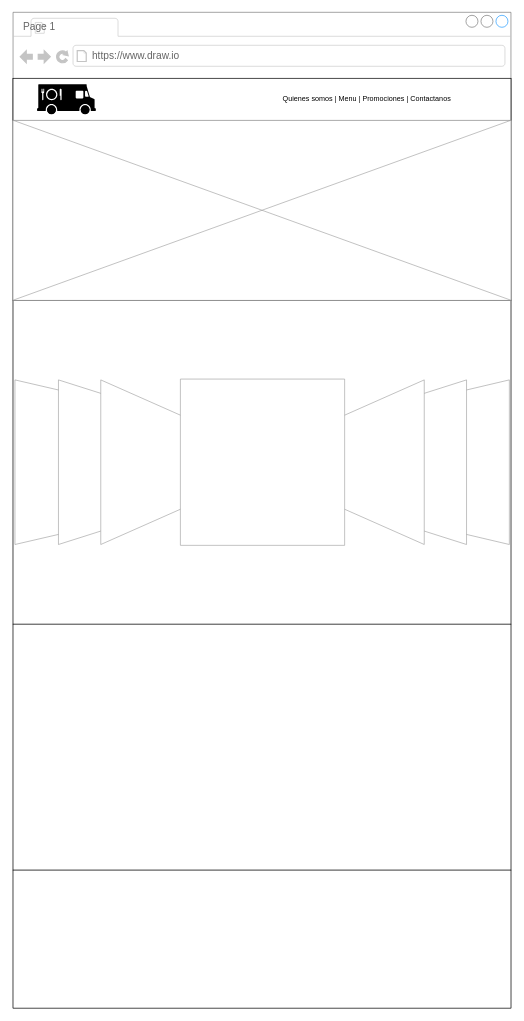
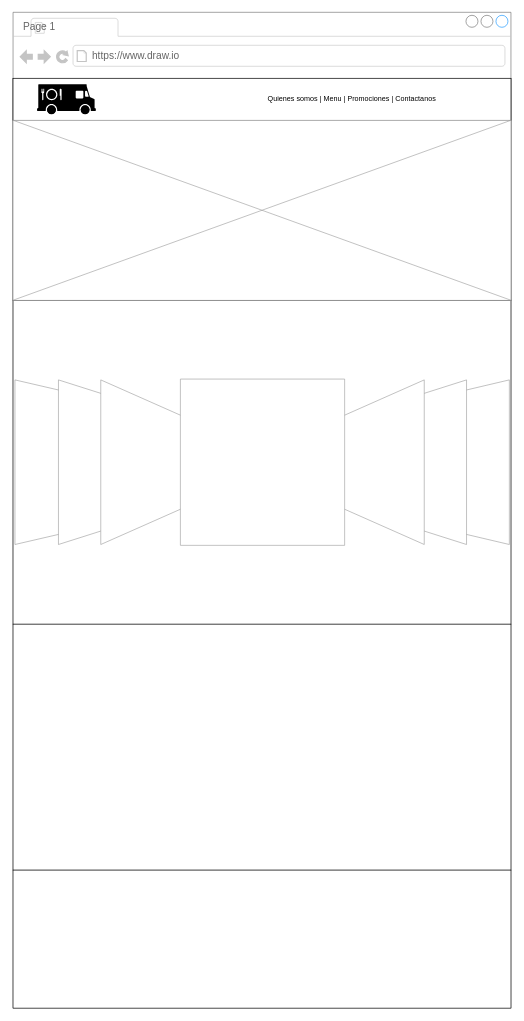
(367, 99) -> (352, 99)
